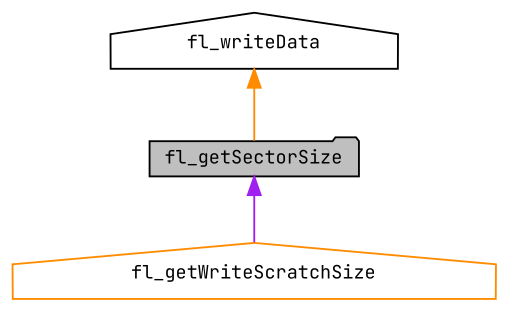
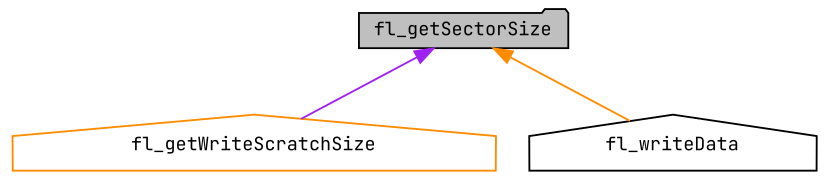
(254, 114) -> (570, 89)
